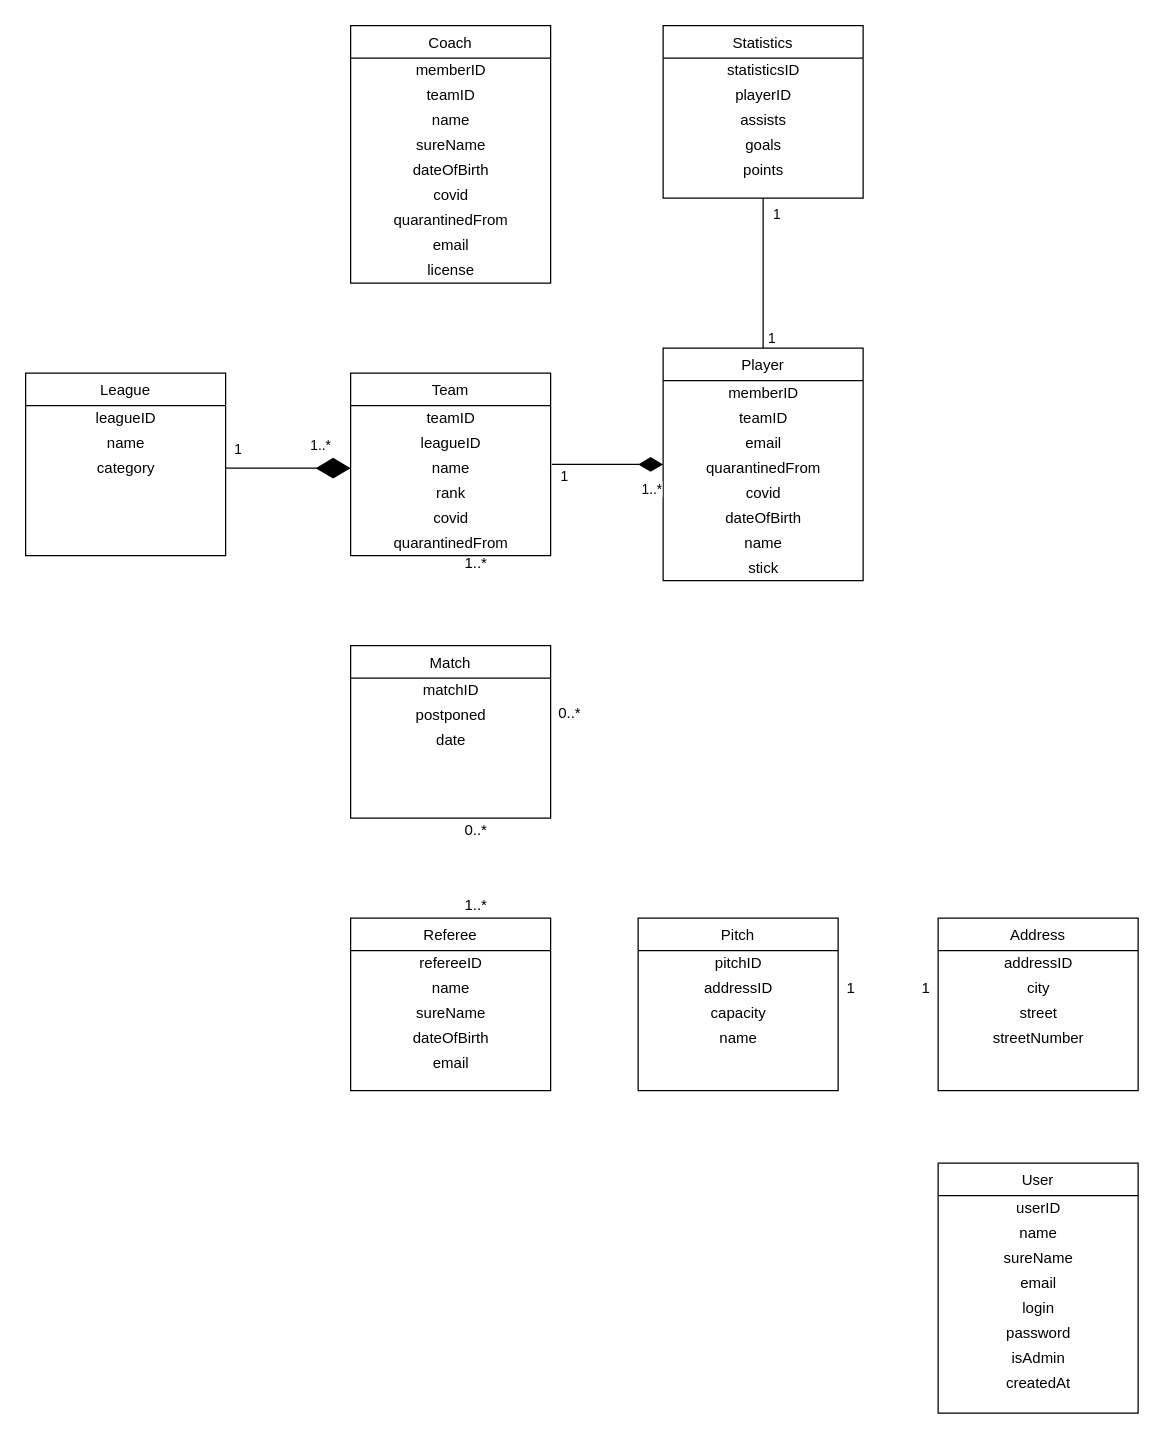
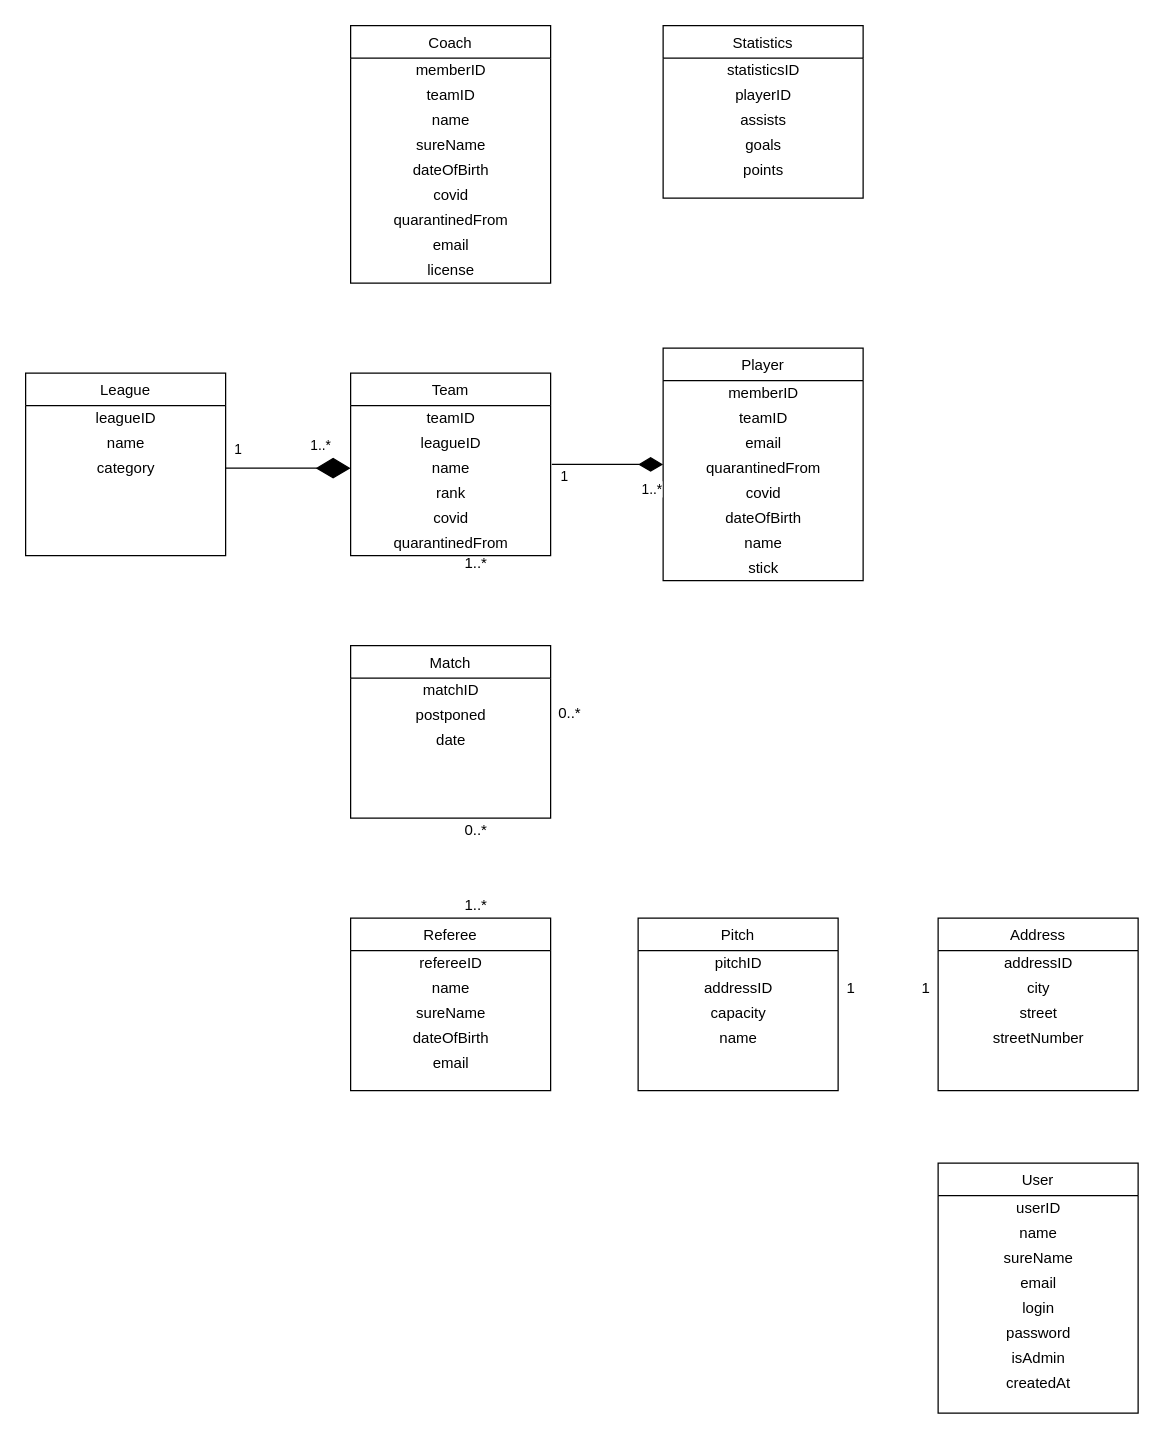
(763, 275) -> none
